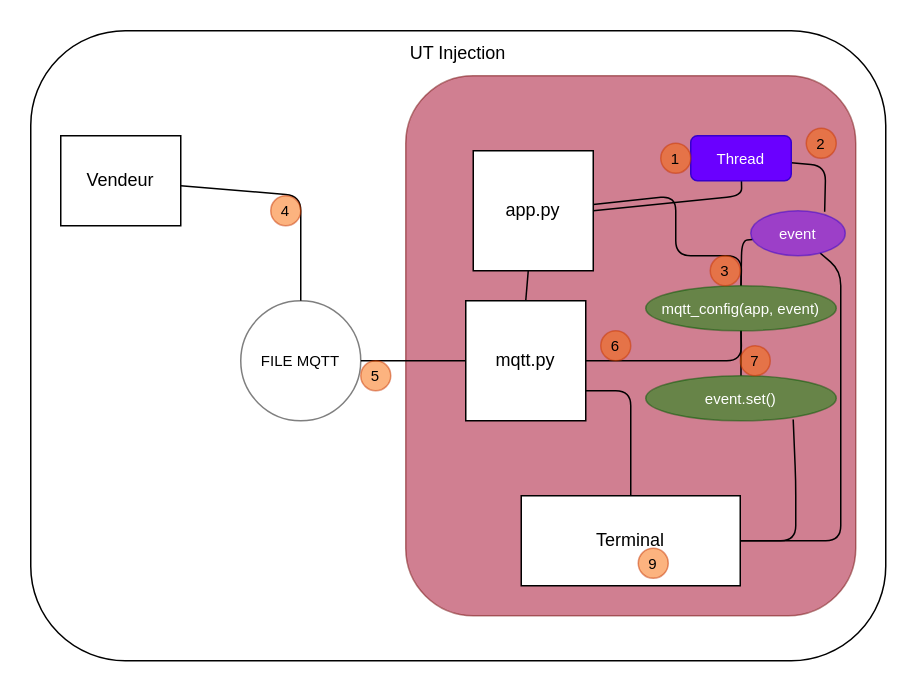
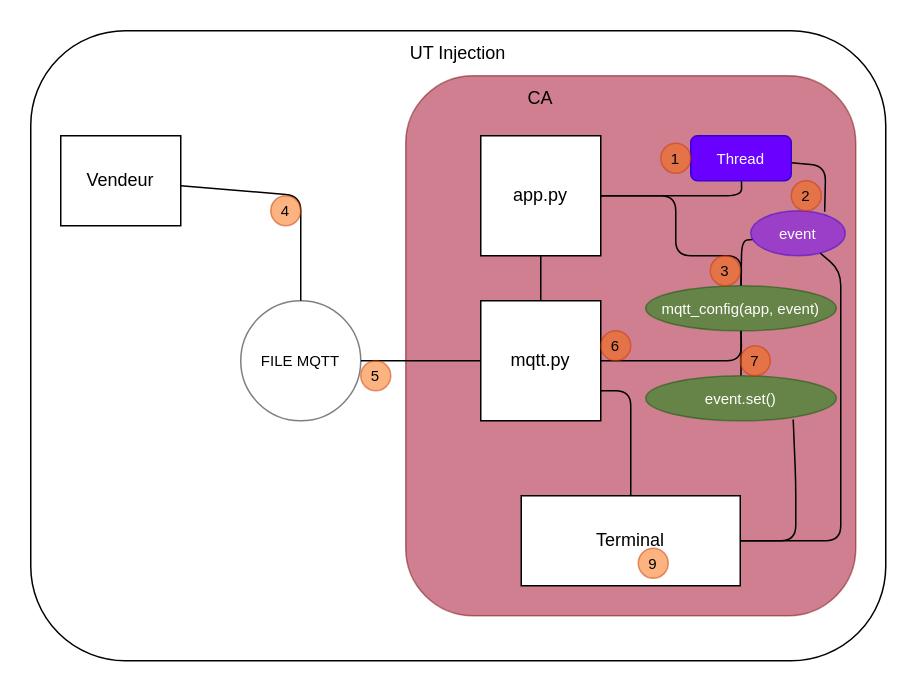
none -> (541, 98)
(821, 143) -> (806, 196)
(533, 211) -> (541, 196)
(526, 361) -> (541, 361)
